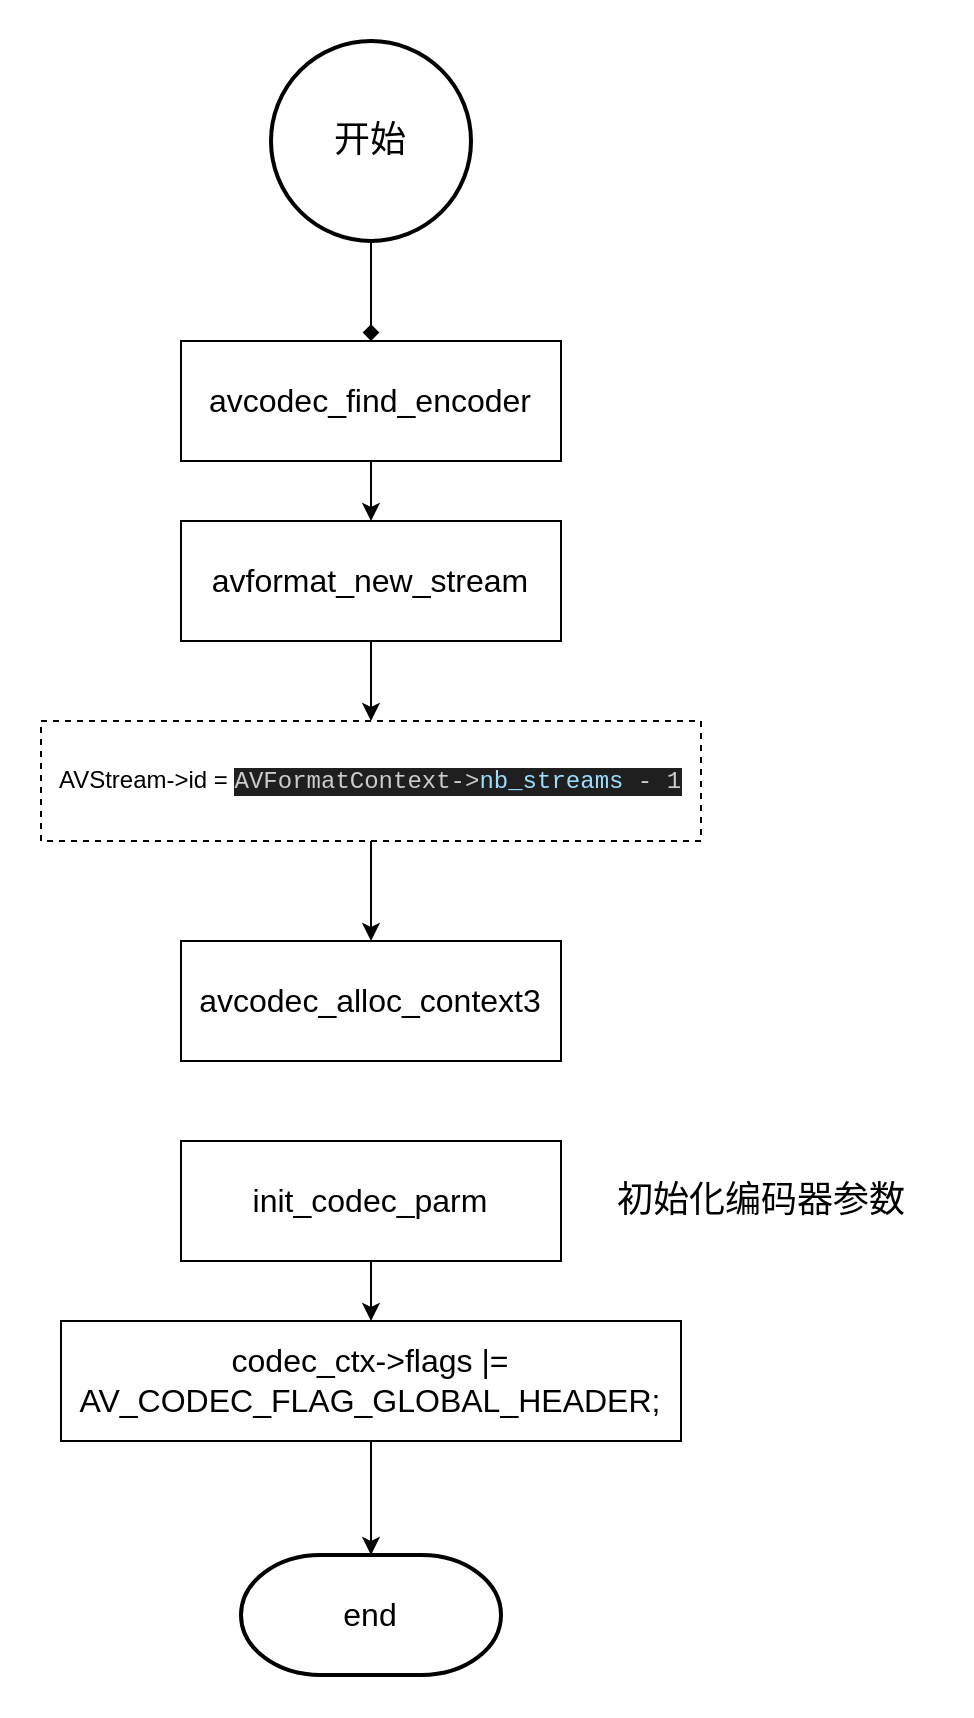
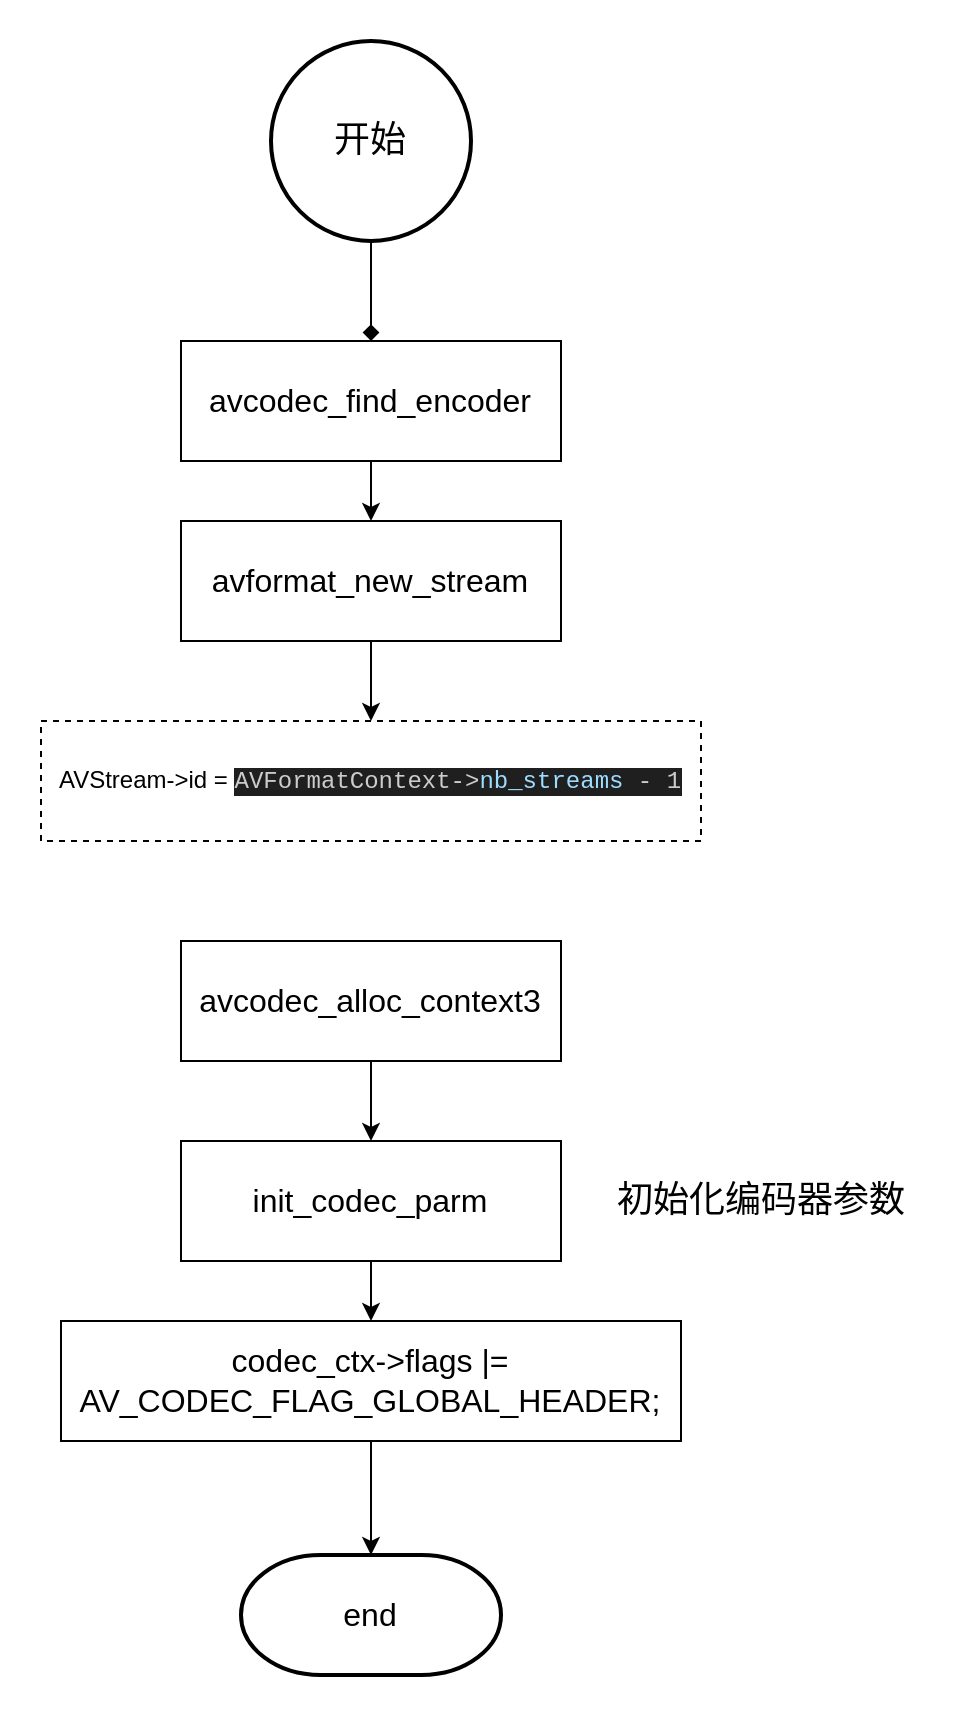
(371, 884) -> none
none -> (371, 1094)
